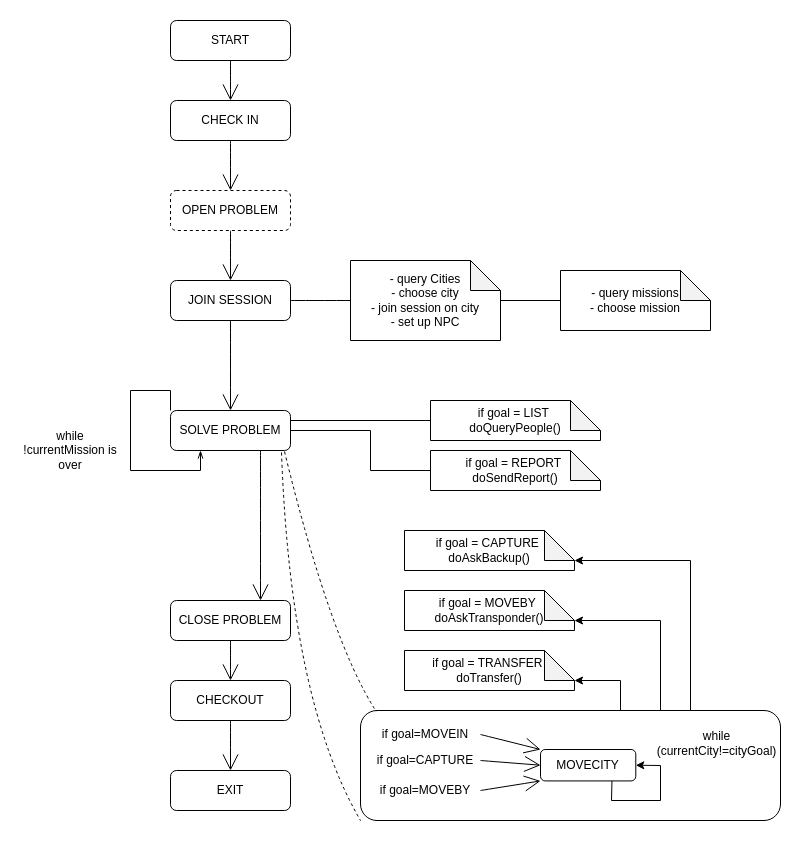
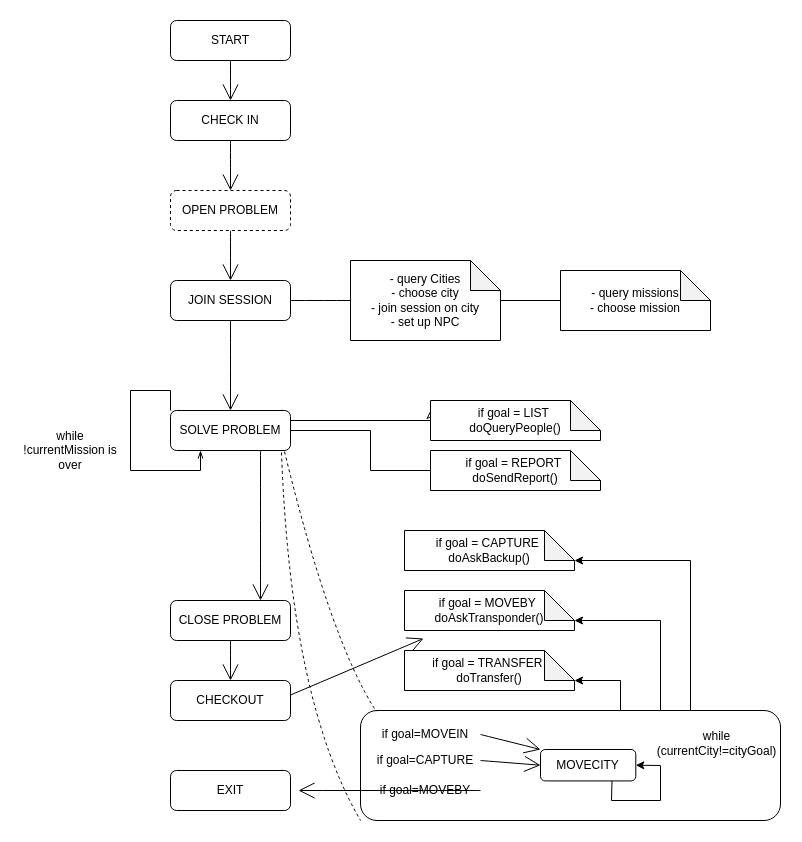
(431, 419) -> (429, 421)
(231, 745) -> (356, 667)
(510, 786) -> (389, 791)
